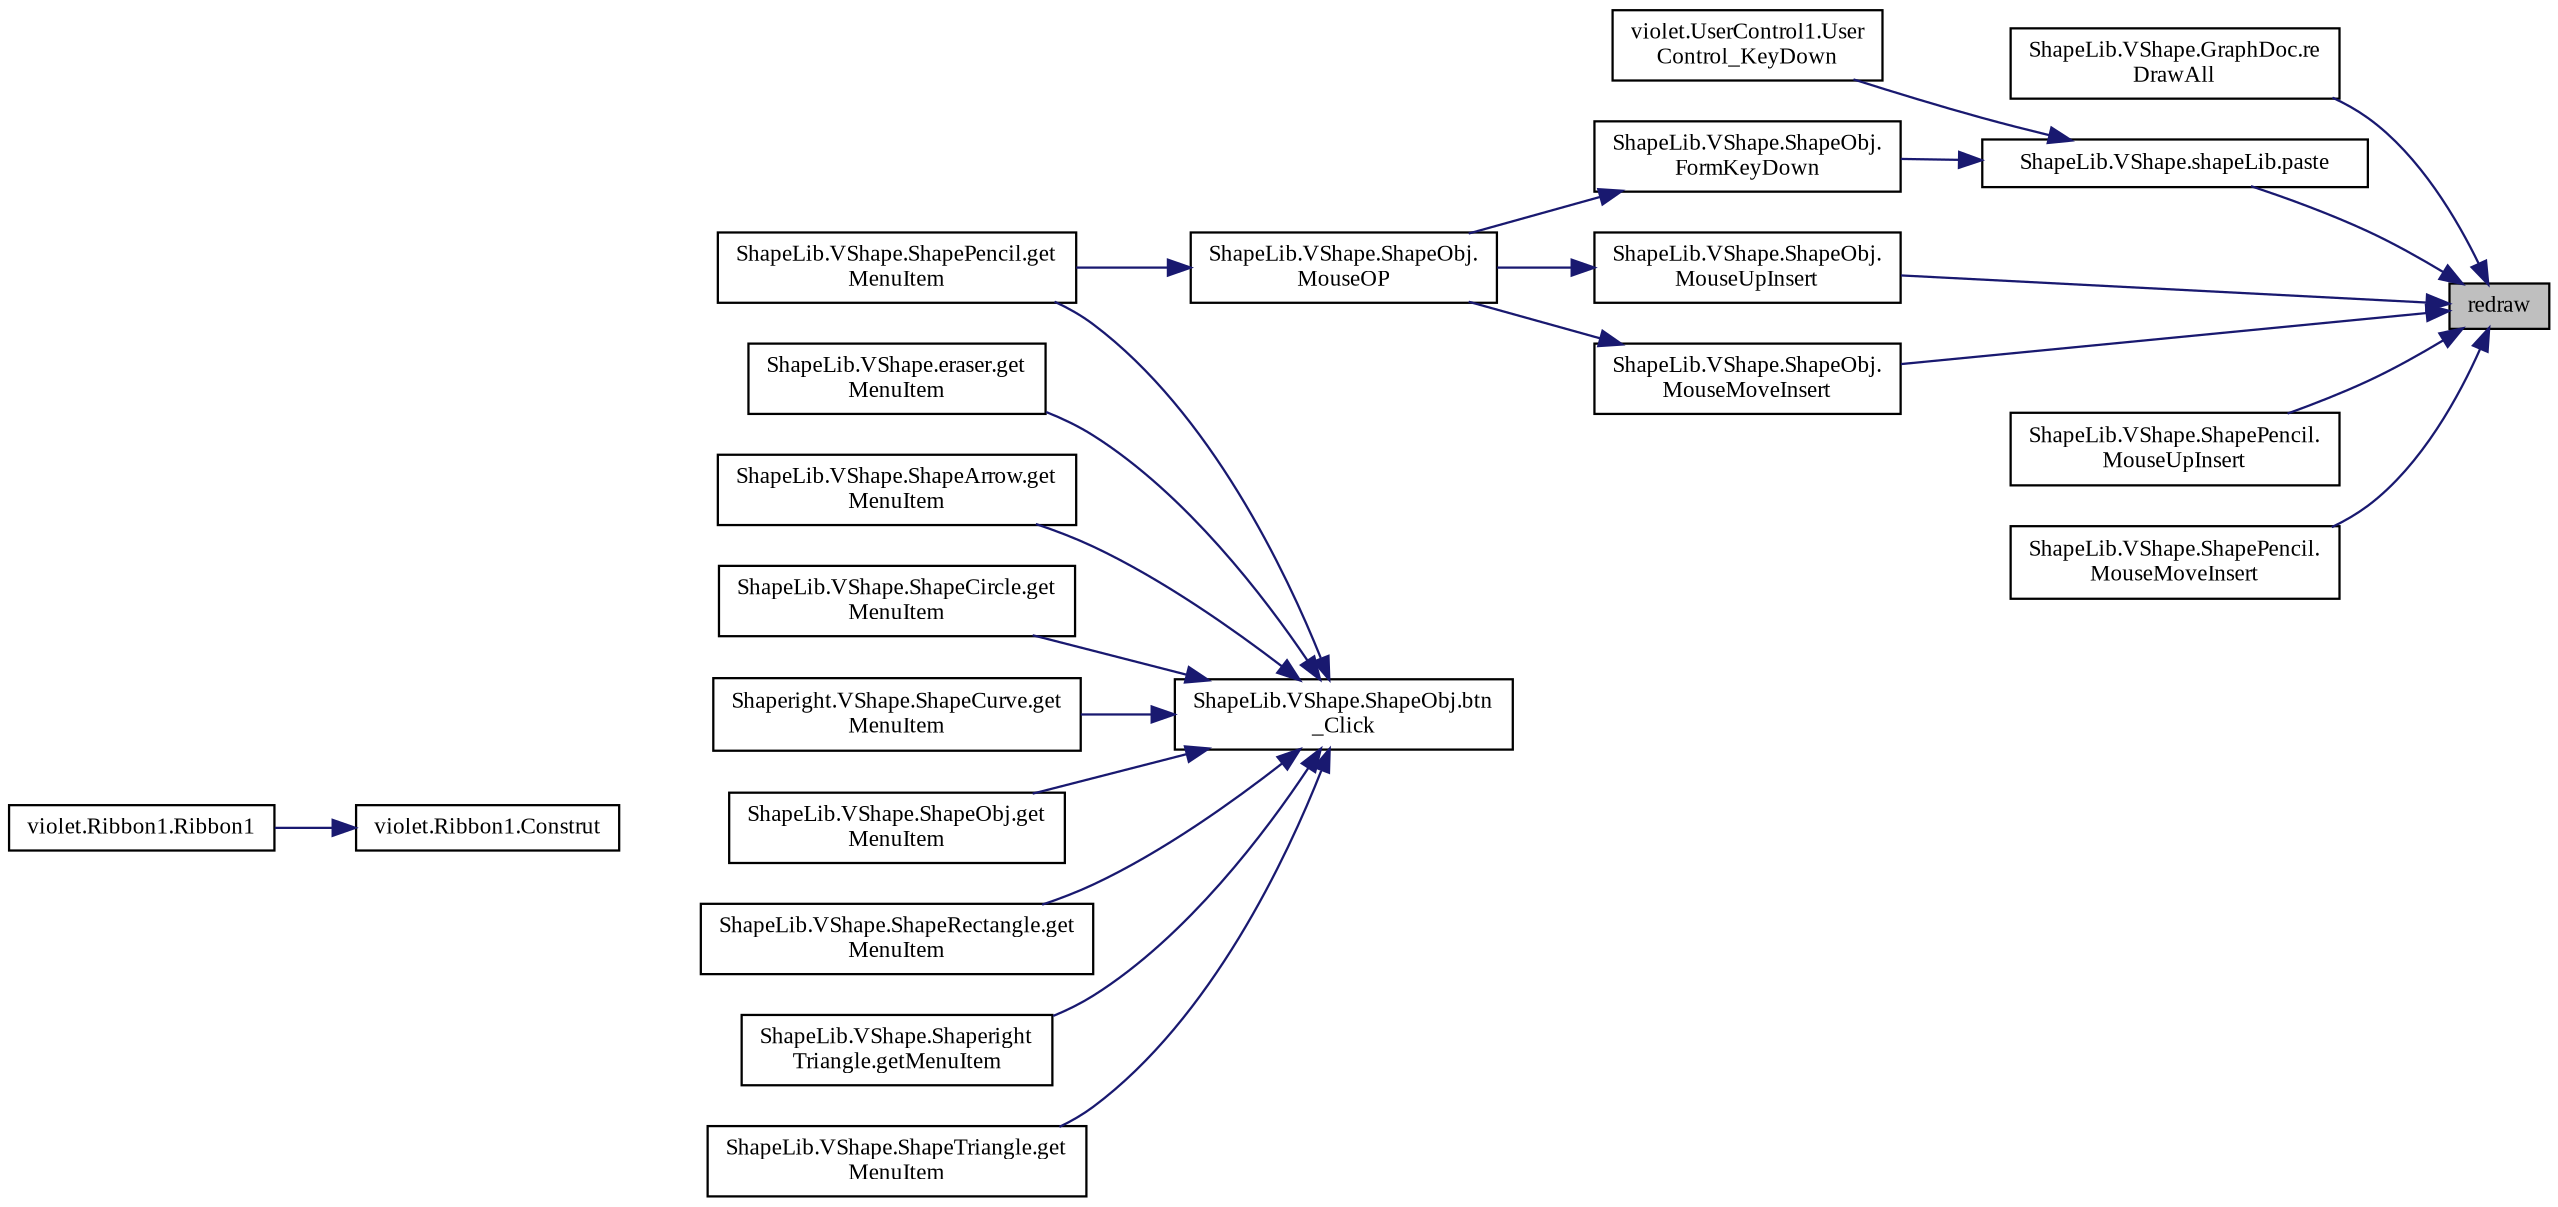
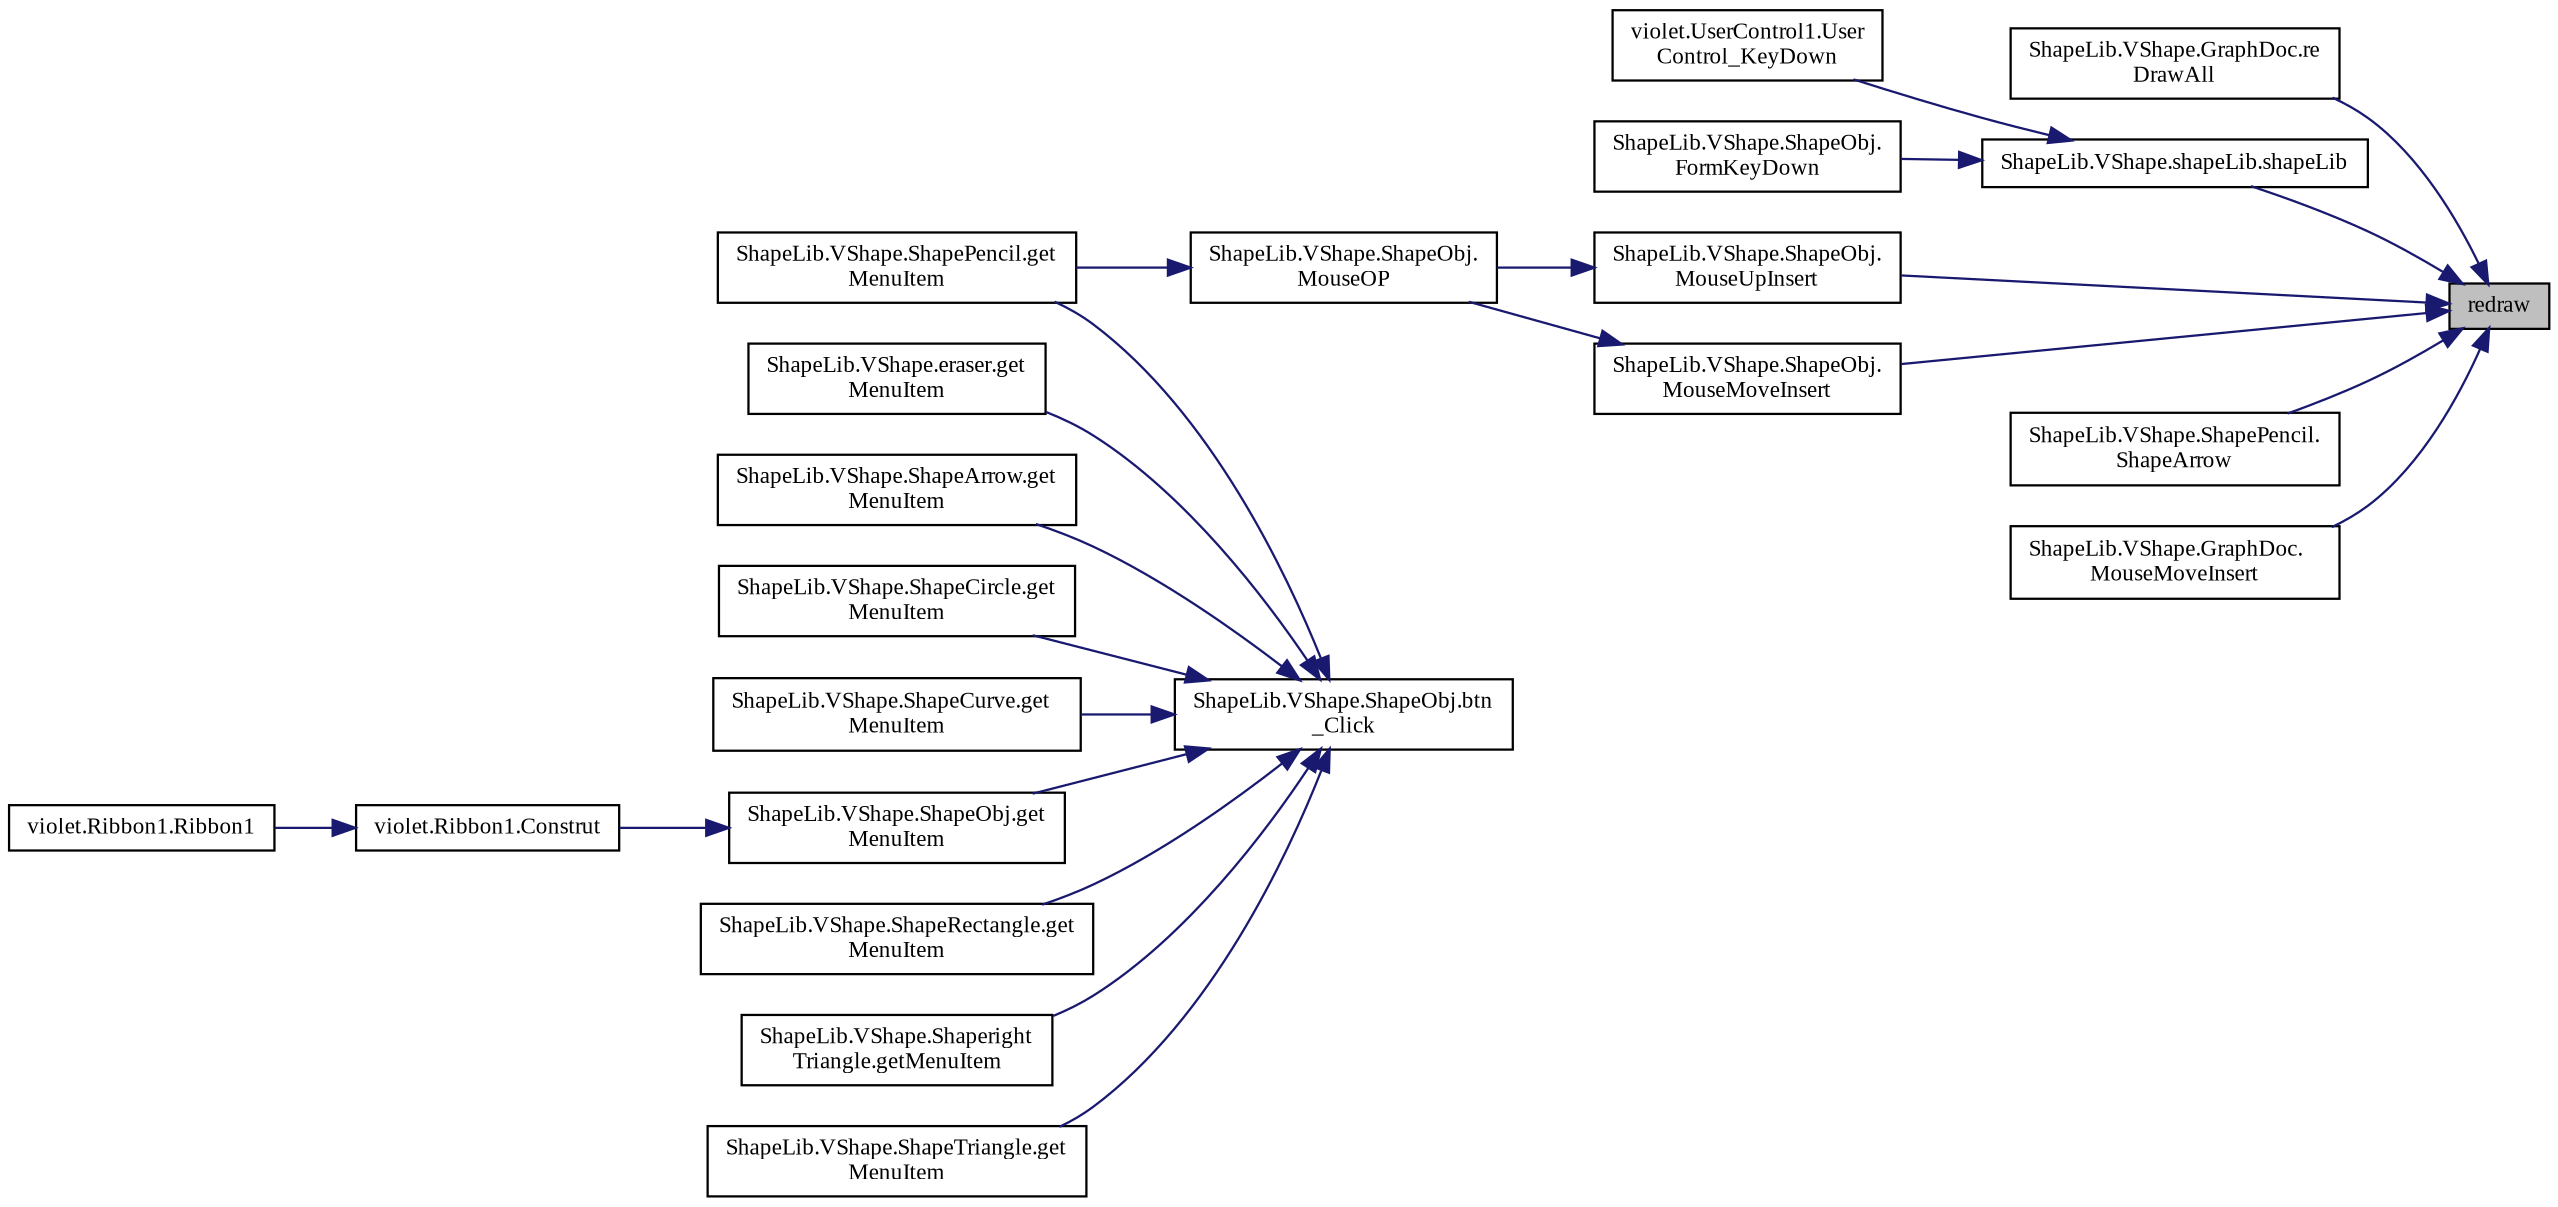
(2175, 163) -> (2175, 163)
(1534, 215) -> none
(2175, 449) -> (2175, 449)
(2175, 562) -> (2175, 562)
(897, 714) -> (897, 714)
none -> (663, 828)
